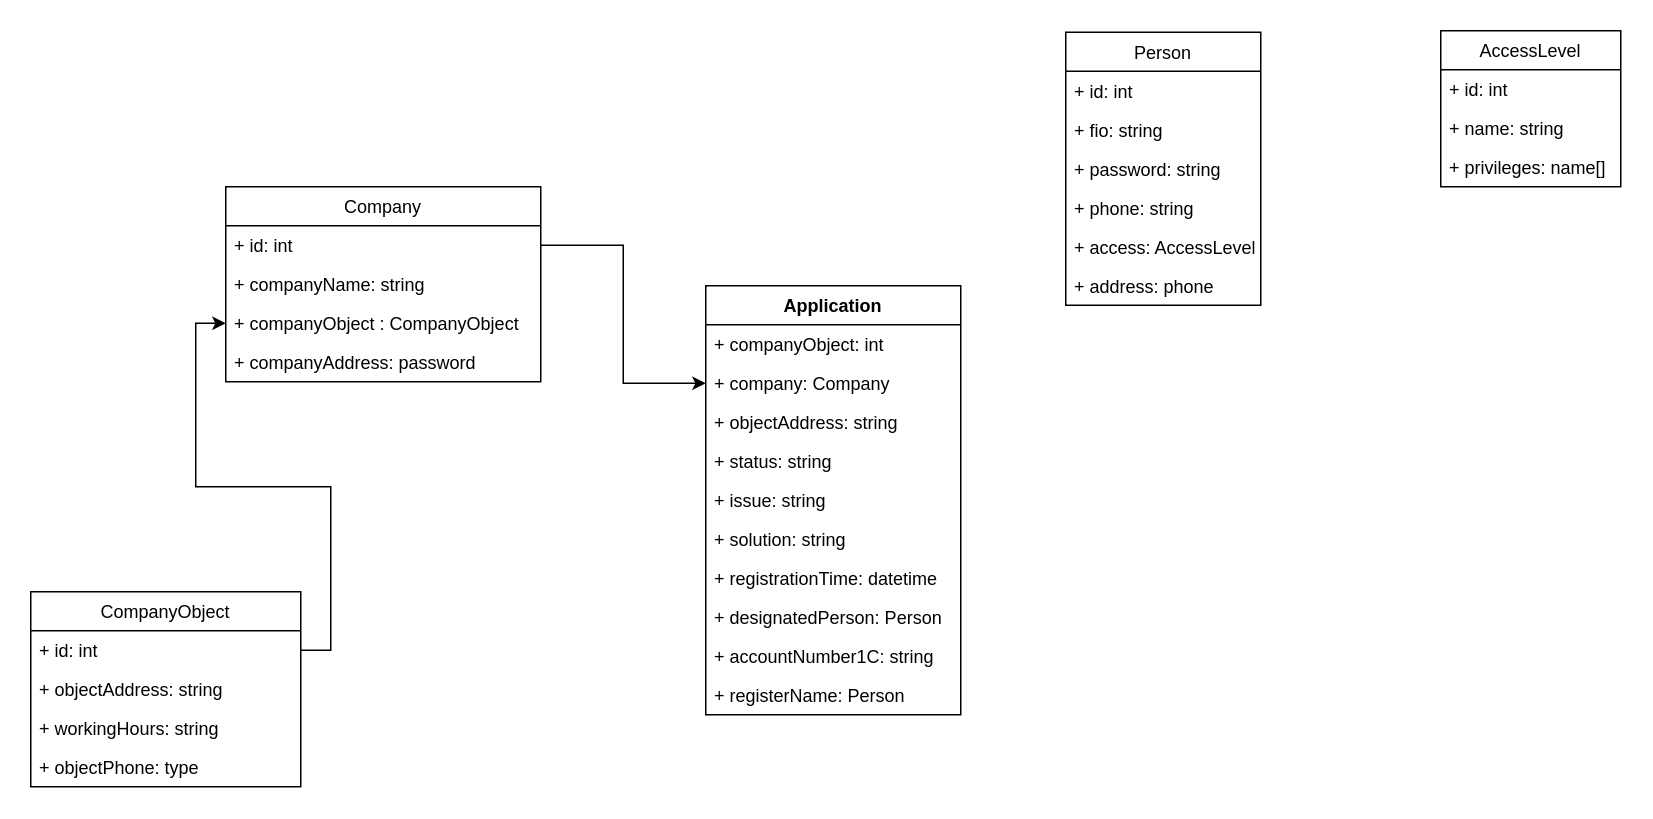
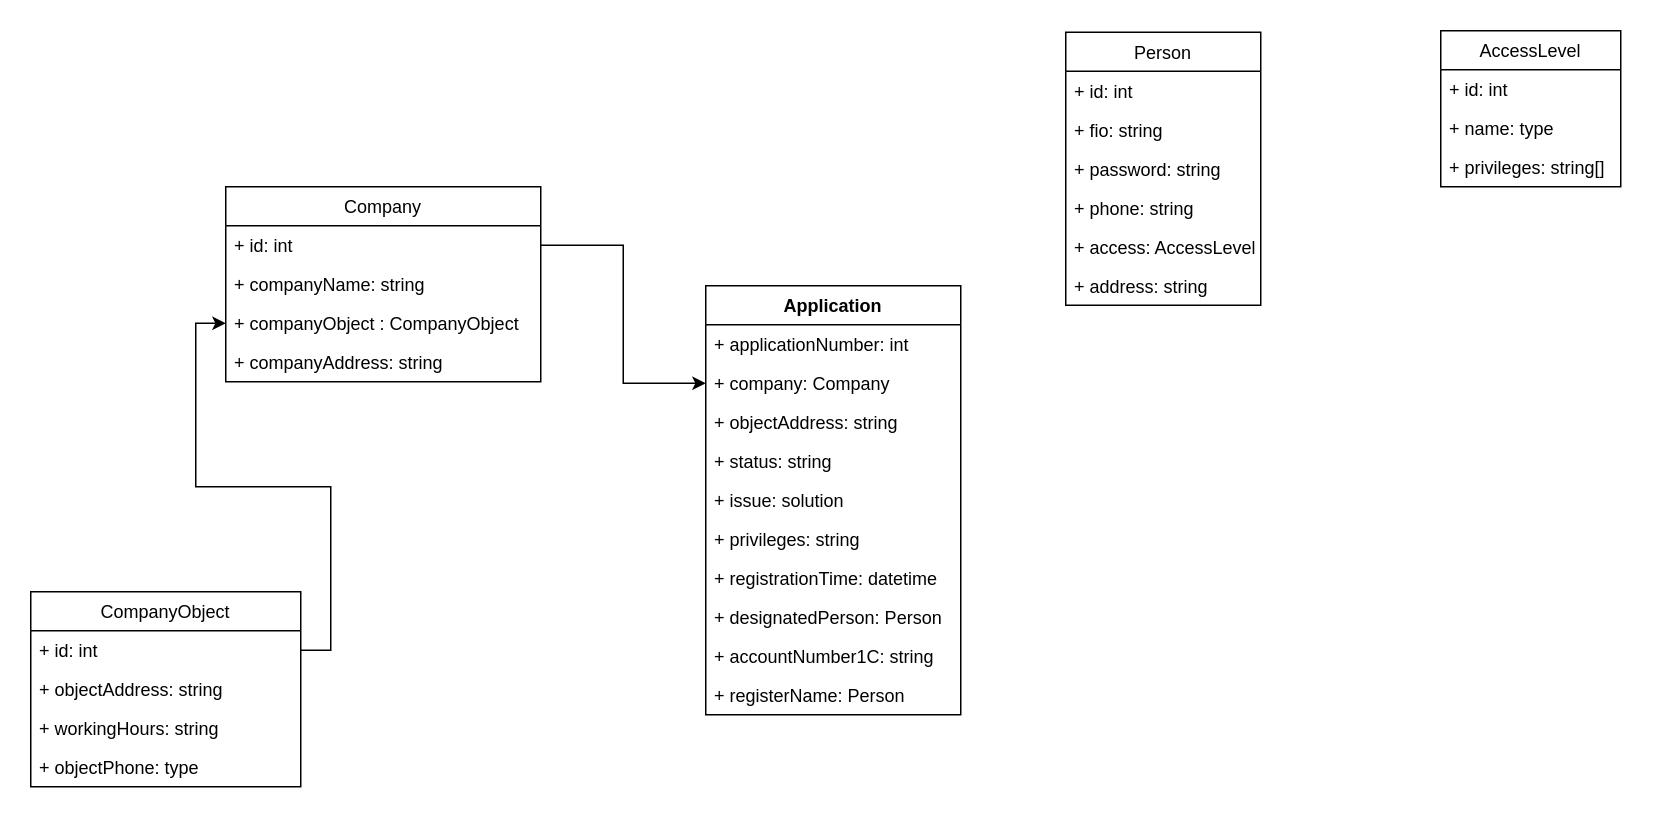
(1510, 129) -> (1502, 129)
(1536, 168) -> (1544, 168)
(1148, 287) -> (1150, 287)
(805, 345) -> (819, 345)
(358, 363) -> (346, 363)
(778, 501) -> (786, 501)
(791, 540) -> (798, 540)
